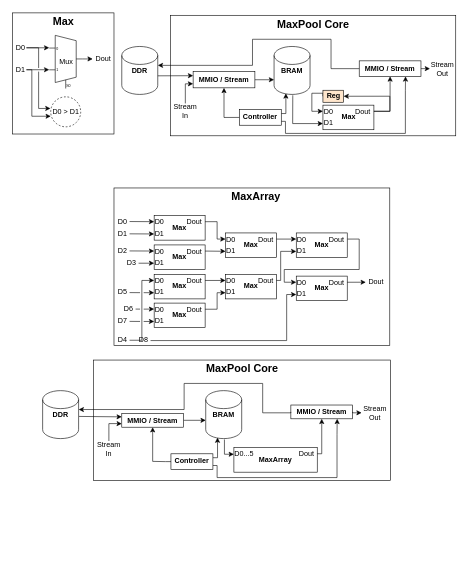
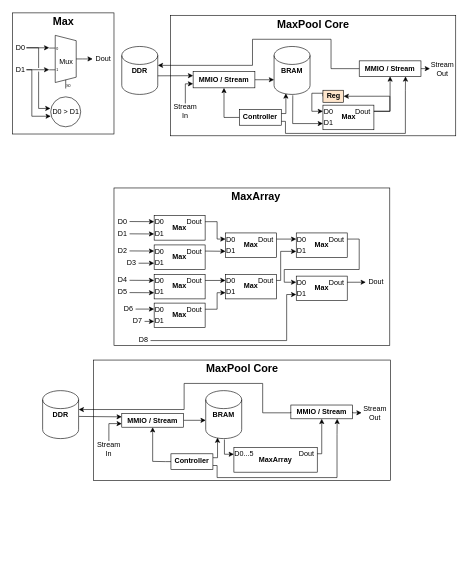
(65, 112) -> (65, 112)
(122, 322) -> (137, 322)
(122, 340) -> (122, 280)
